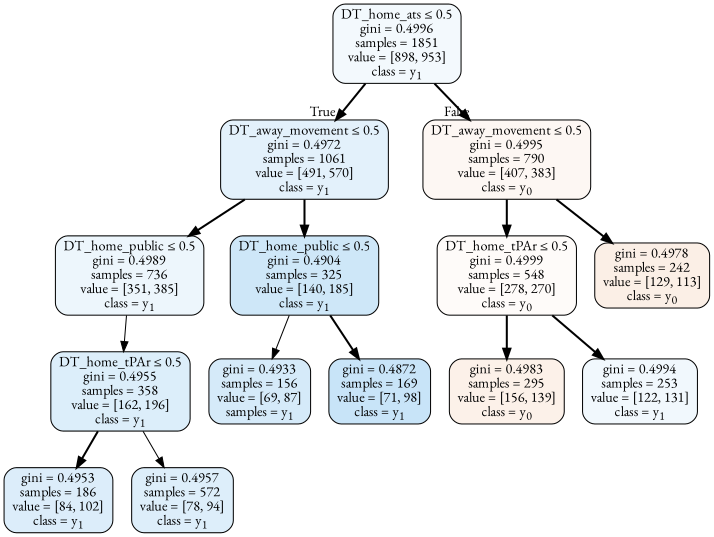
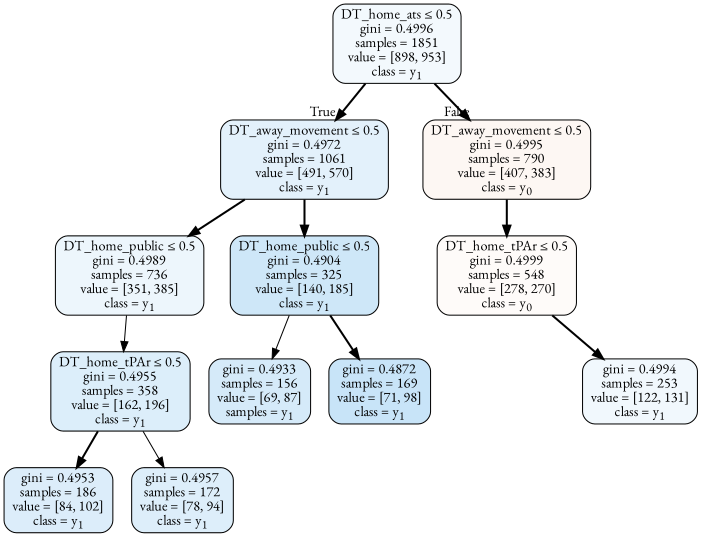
(652, 276) -> none
(507, 391) -> none
(182, 492) -> (182, 492)
